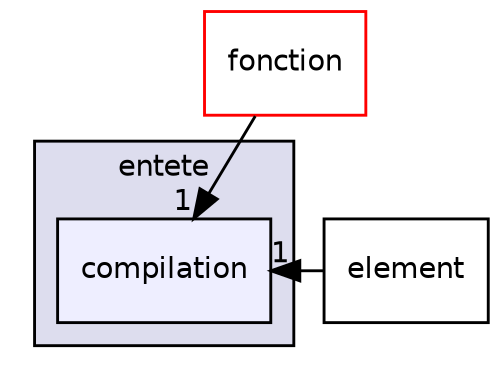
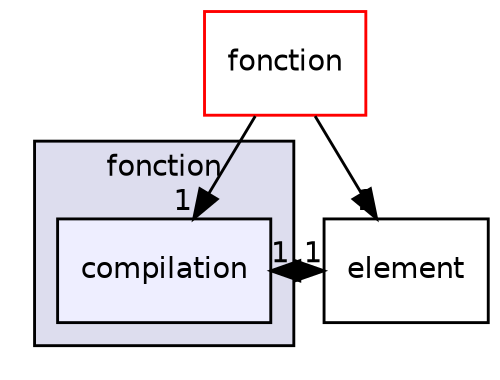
none -> (338, 155)
(164, 169) -> (164, 169)
none -> (283, 271)
